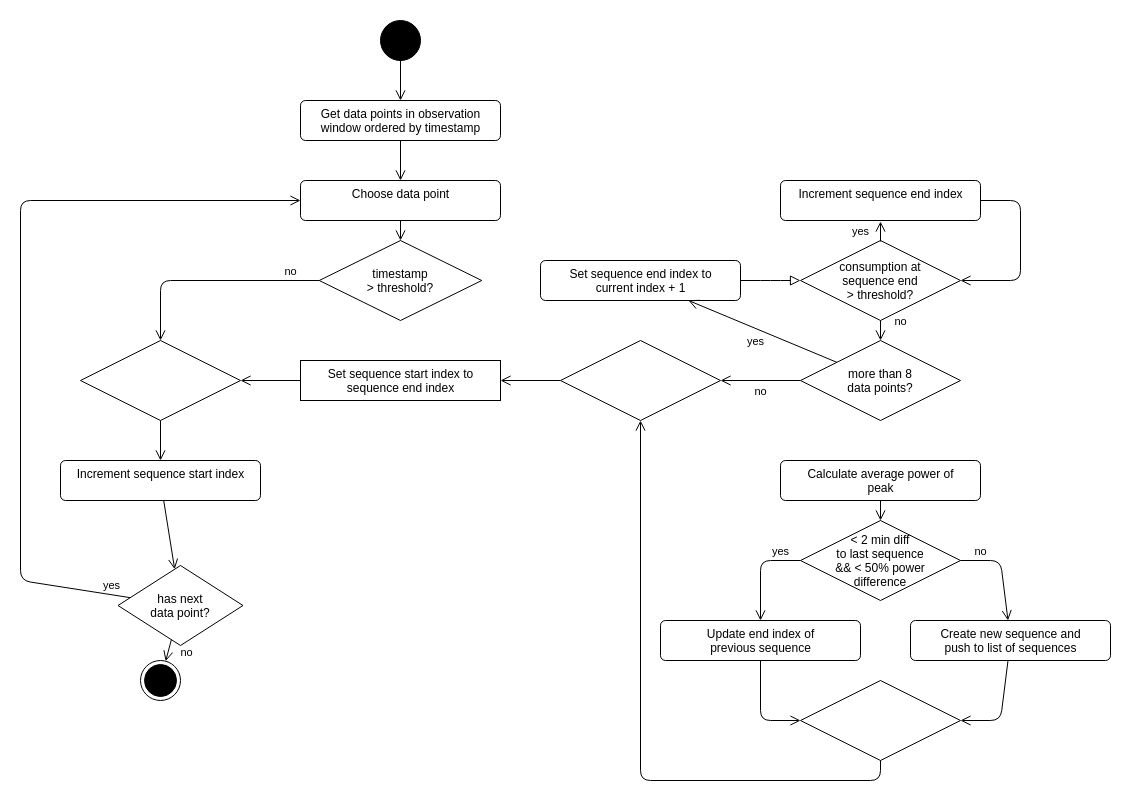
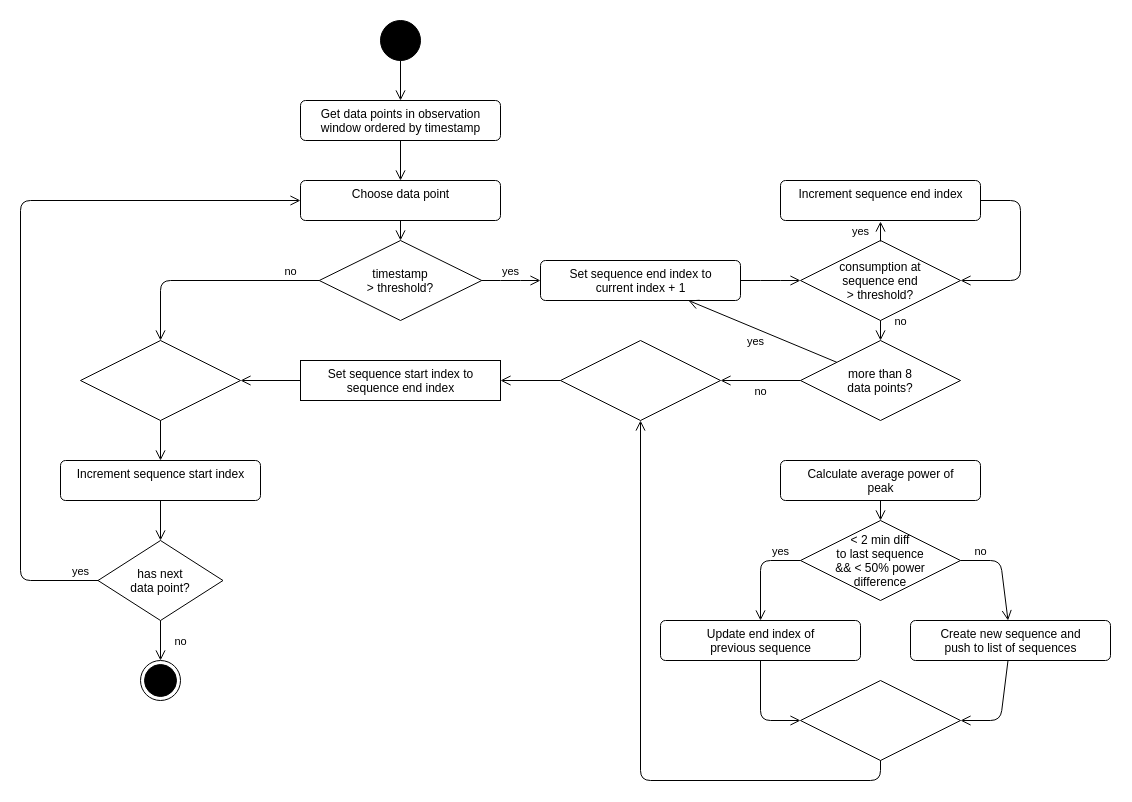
none -> (510, 281)
(789, 281) -> (793, 281)
(181, 606) -> (161, 581)
